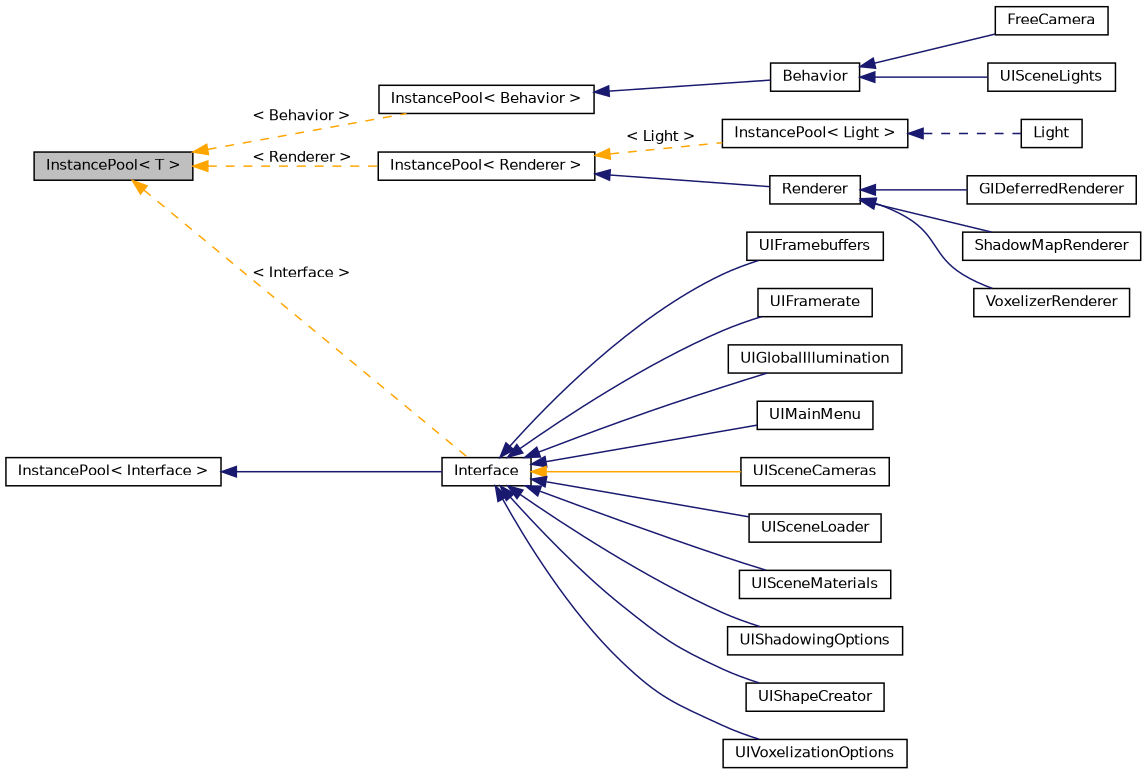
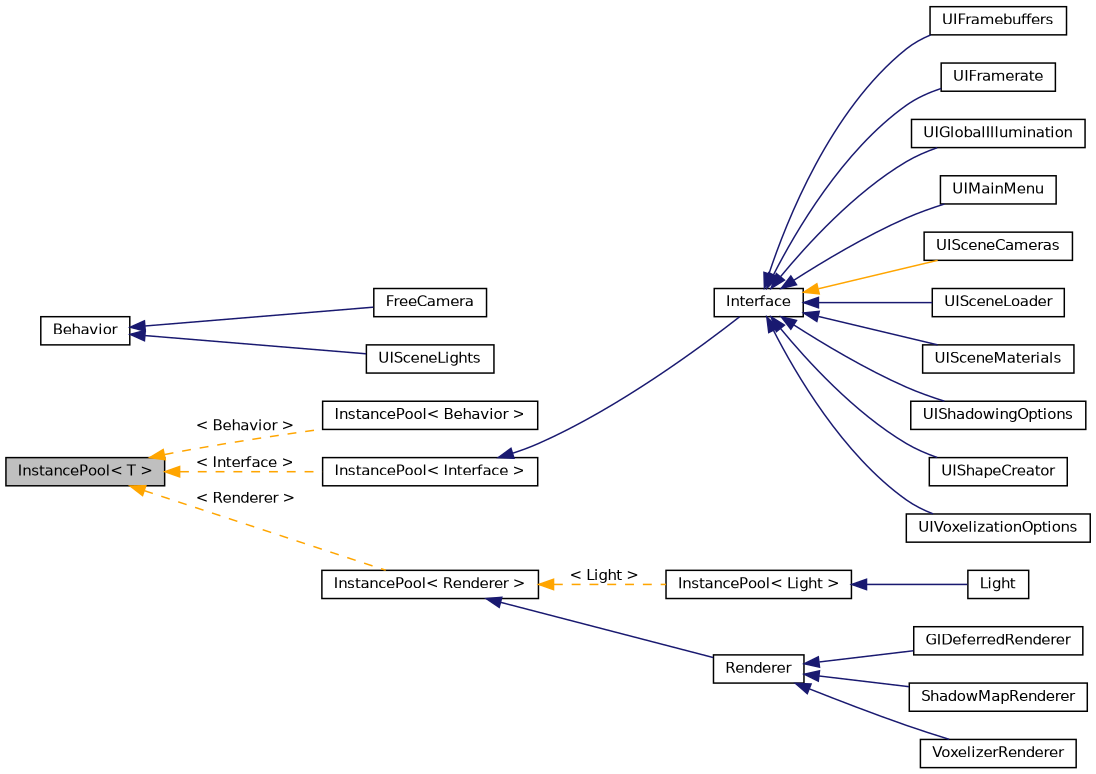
(690, 86) -> none
(972, 134) -> (917, 584)
(306, 324) -> (251, 472)
